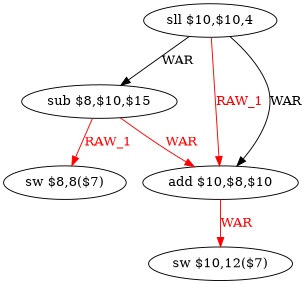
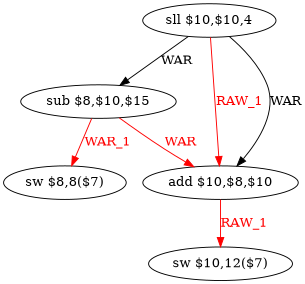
(108, 142) -> (108, 142)
(236, 223) -> (244, 223)
